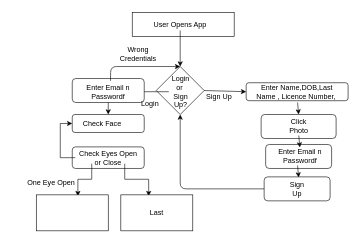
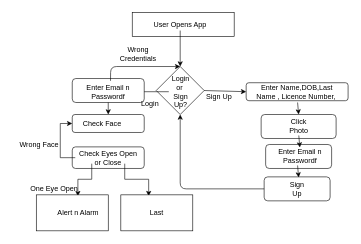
none -> (39, 144)
(51, 183) -> (54, 189)
none -> (78, 213)
